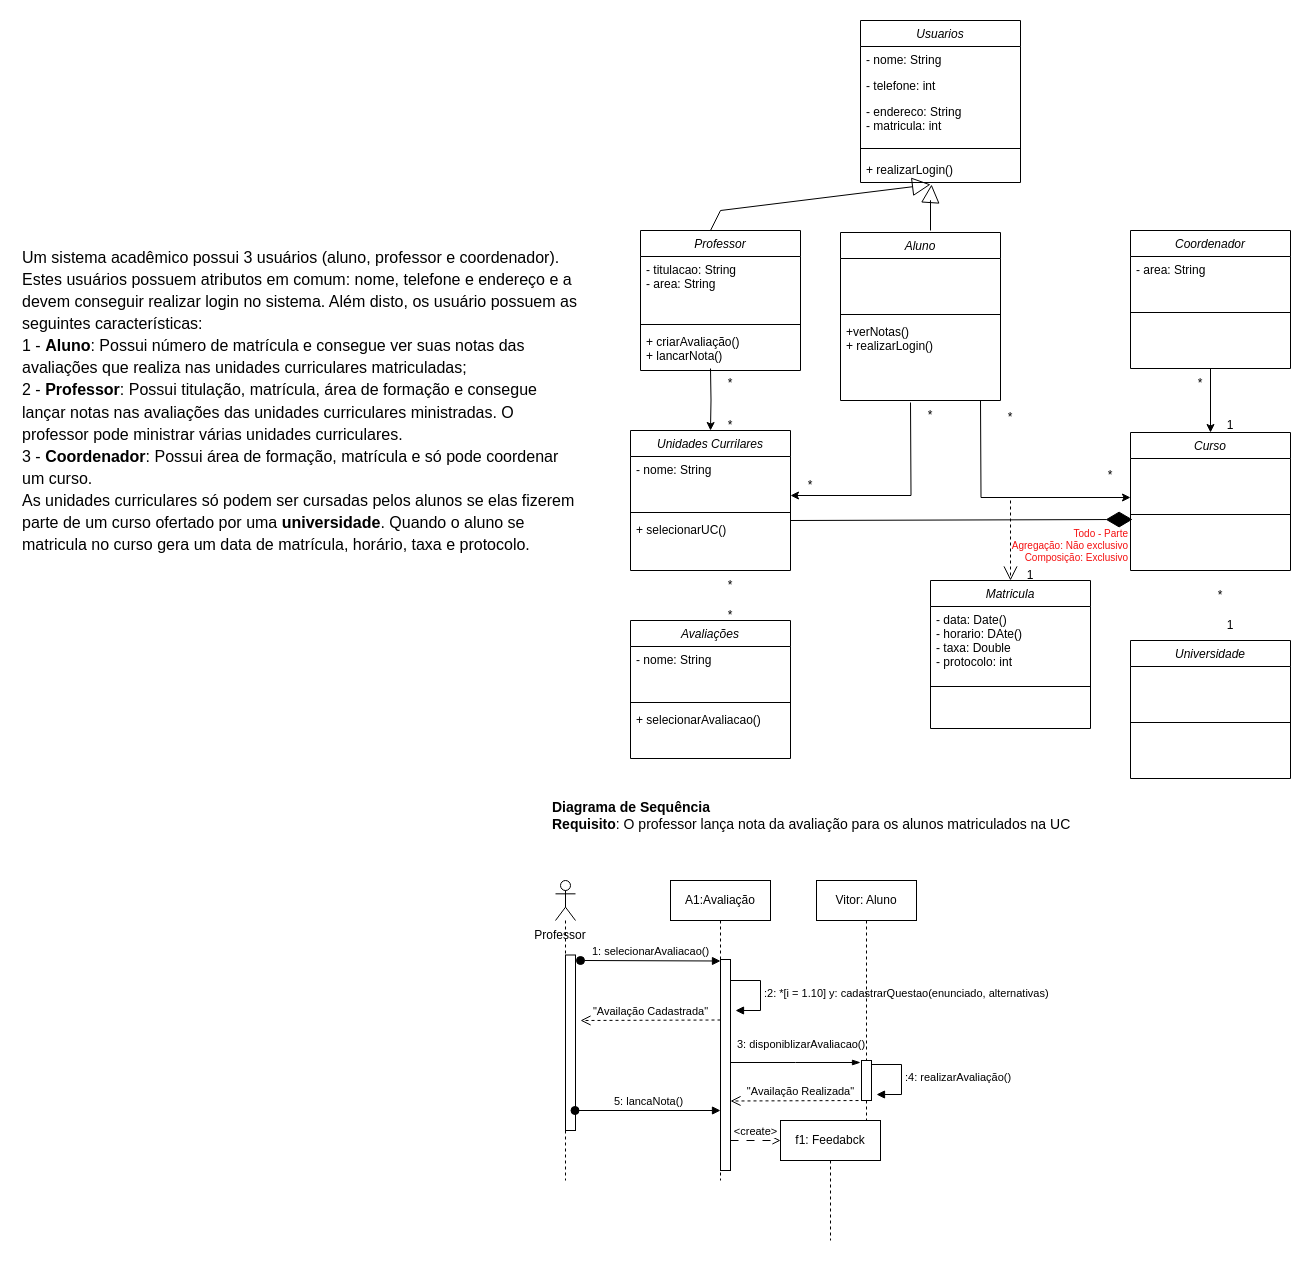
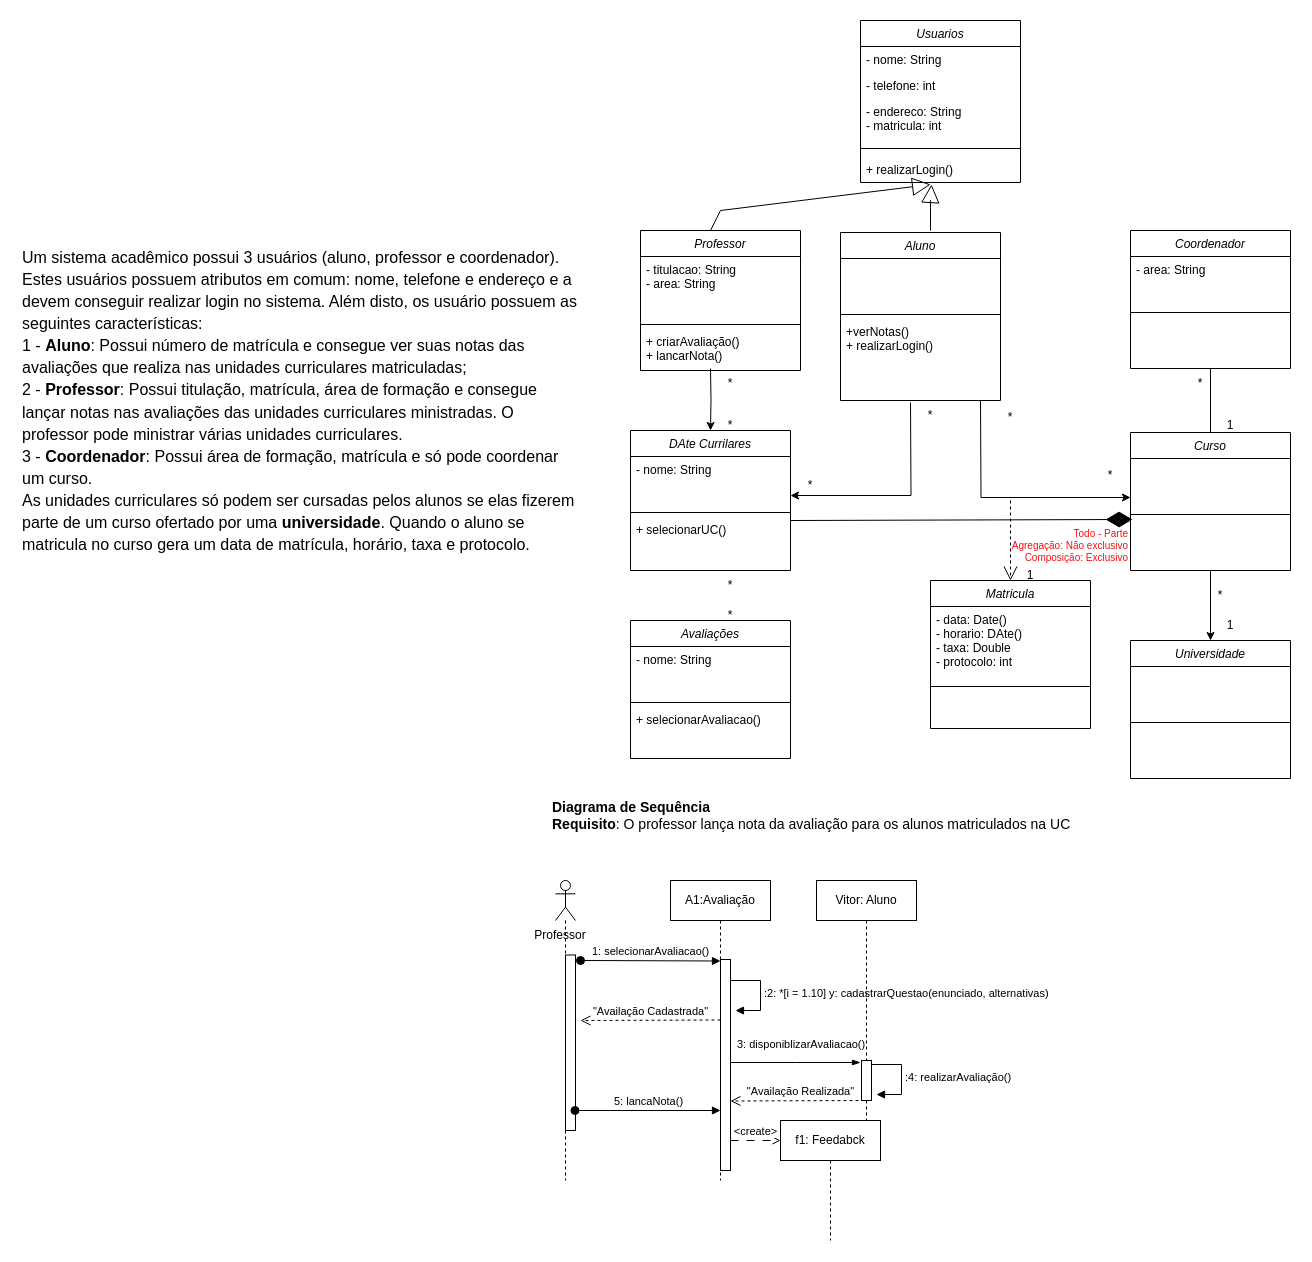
(1211, 424) -> (1211, 427)
(710, 444) -> (710, 444)
none -> (1211, 603)
